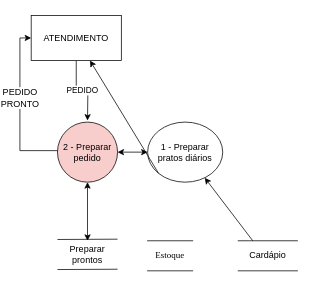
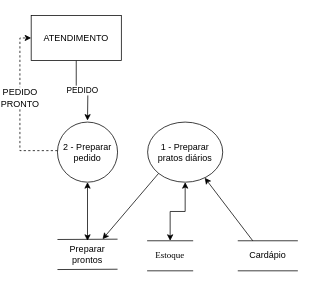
(126, 119) -> (132, 204)
(20, 148) -> (20, 148)
(87, 152) -> (87, 152)
(141, 152) -> (178, 211)
